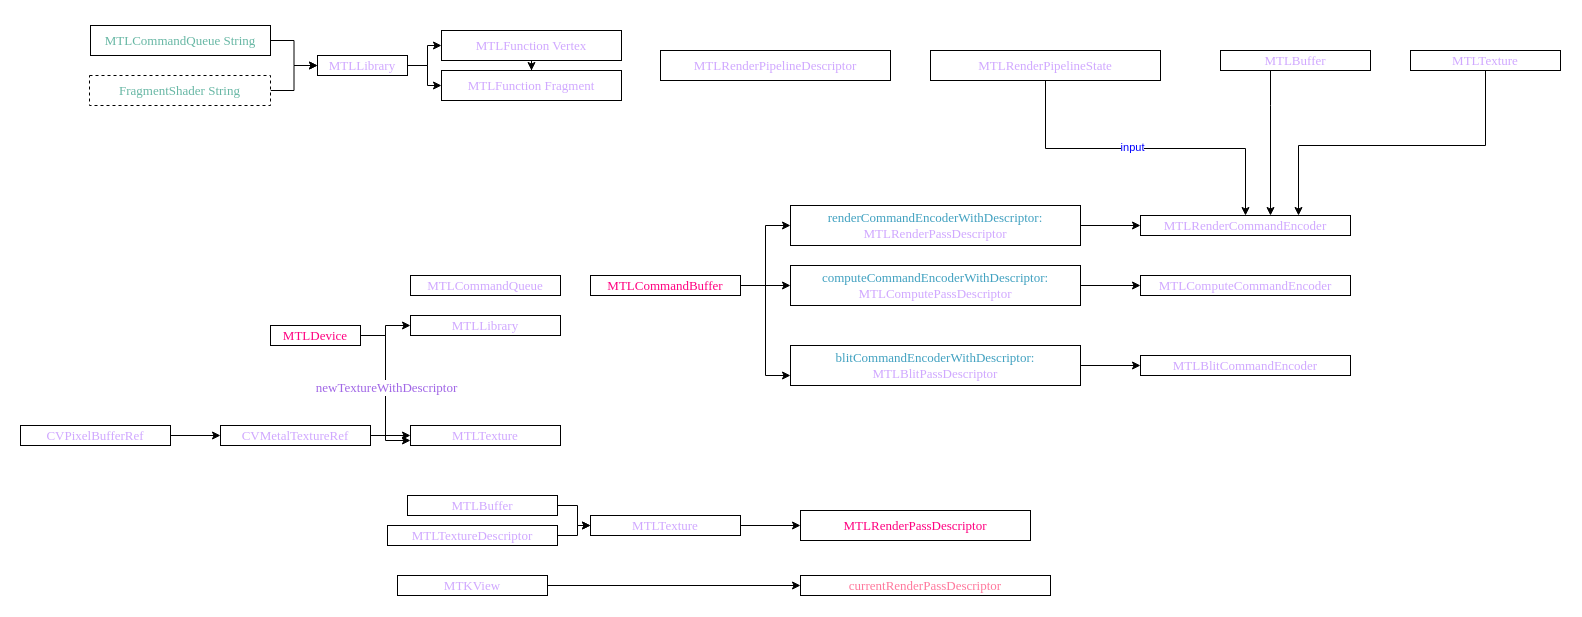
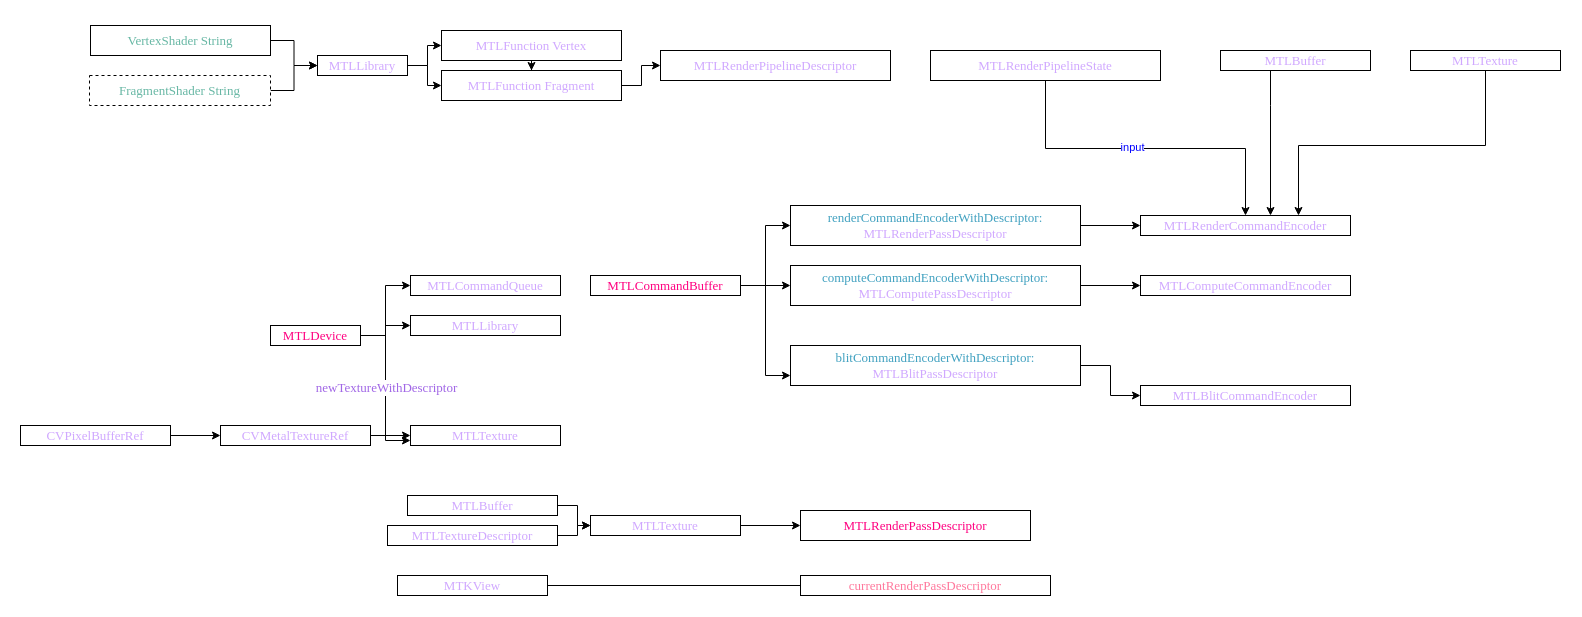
(181, 41) -> (181, 41)
none -> (642, 80)
none -> (386, 296)
(1246, 366) -> (1246, 396)
(792, 586) -> (794, 586)
